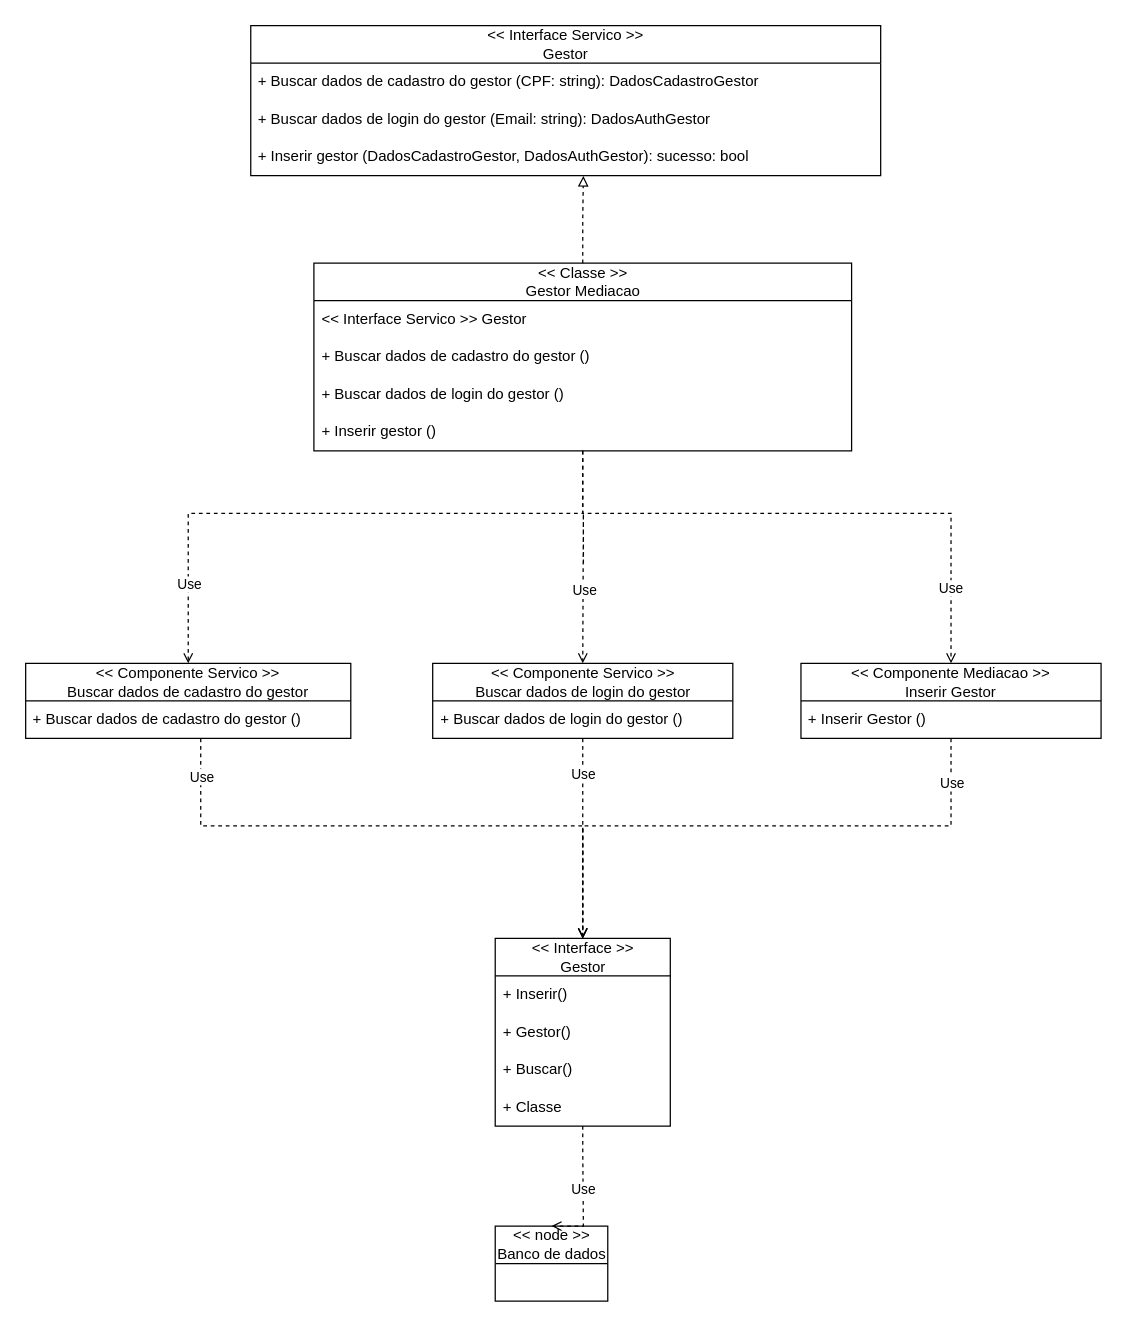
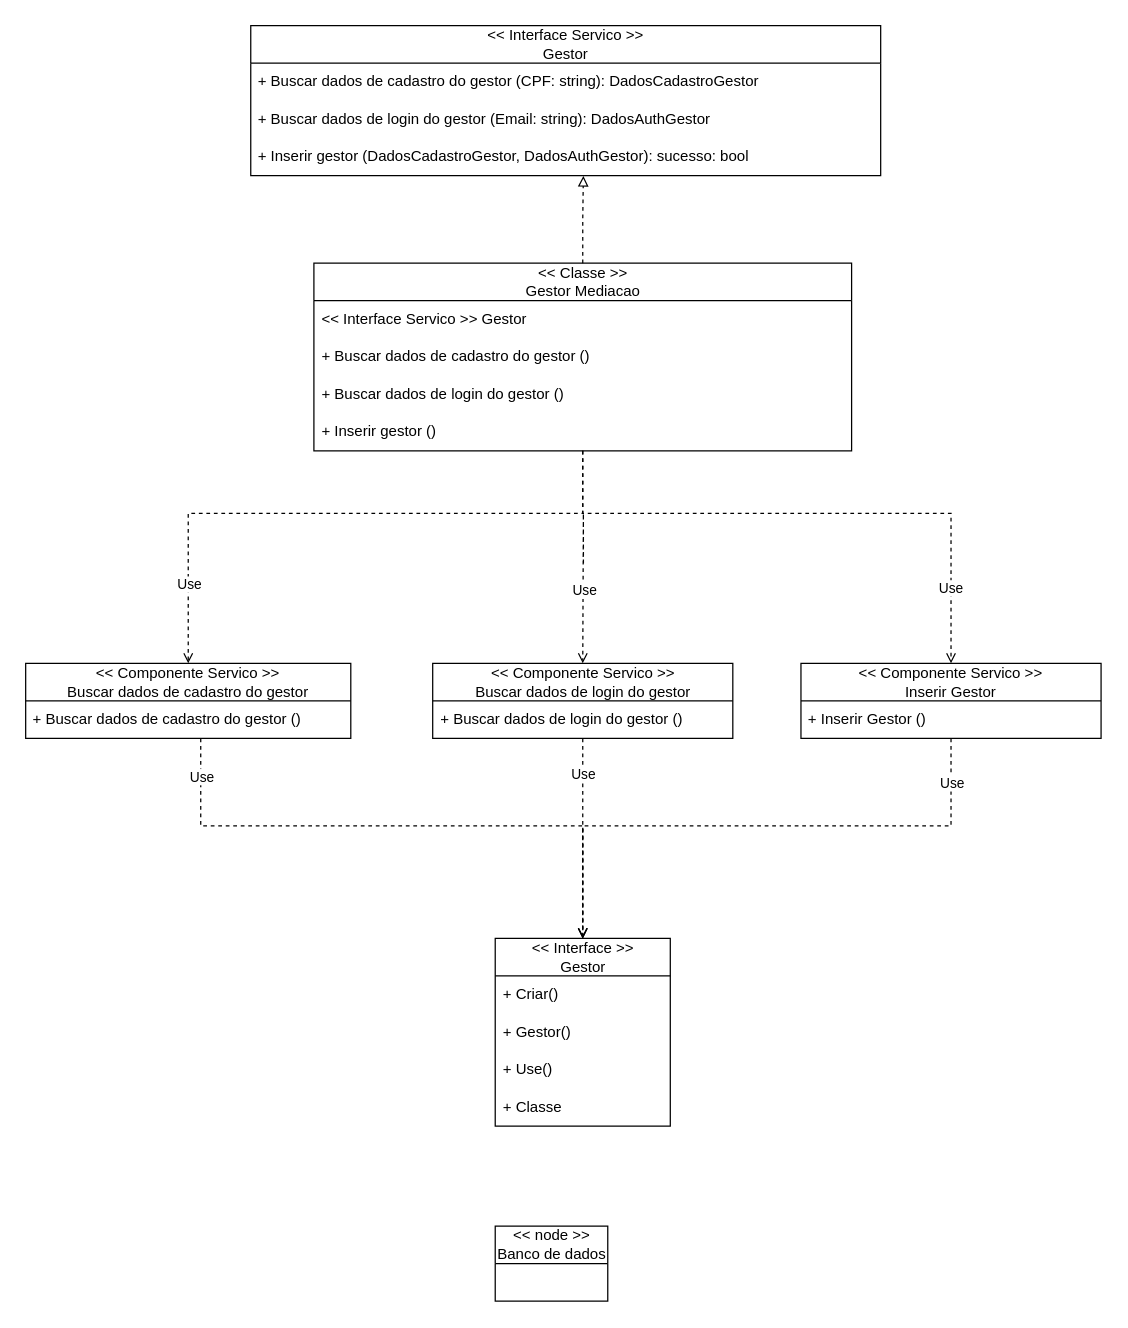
(951, 682) -> (951, 682)
(545, 994) -> (537, 994)
(543, 1069) -> (531, 1069)
(583, 1178) -> none
